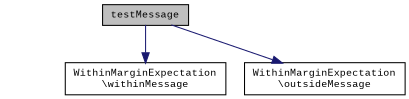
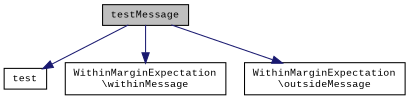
none -> (25, 79)
